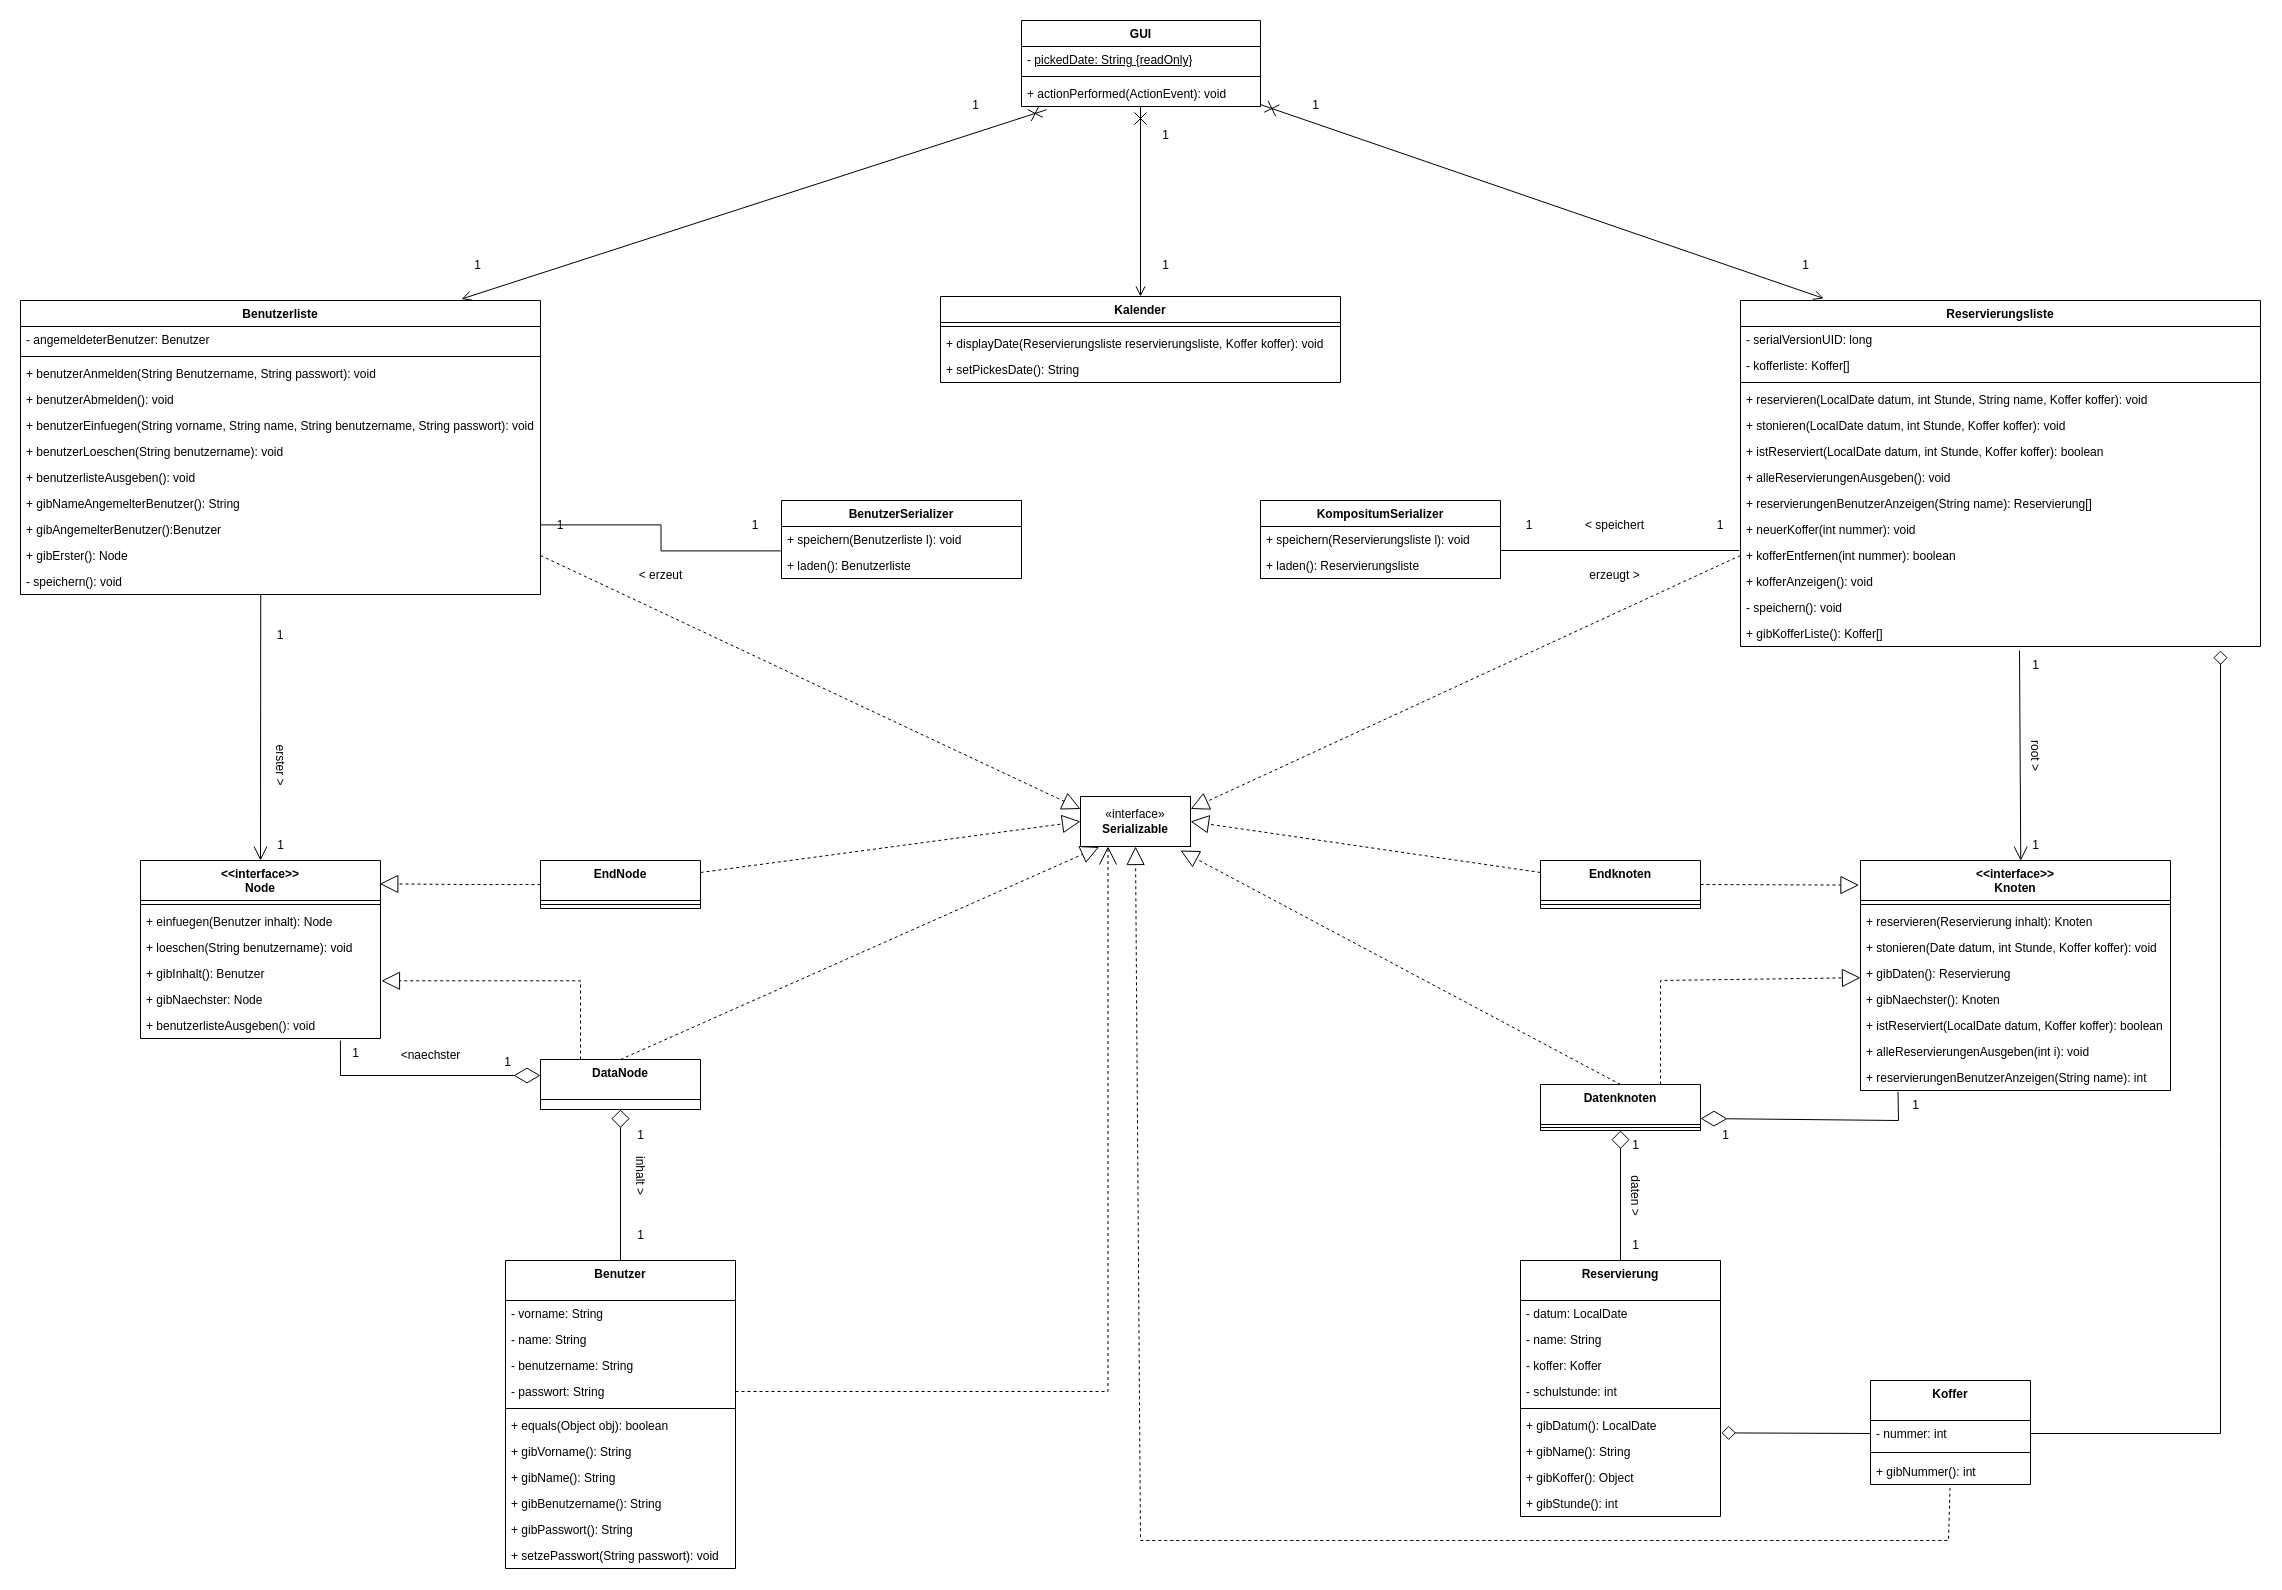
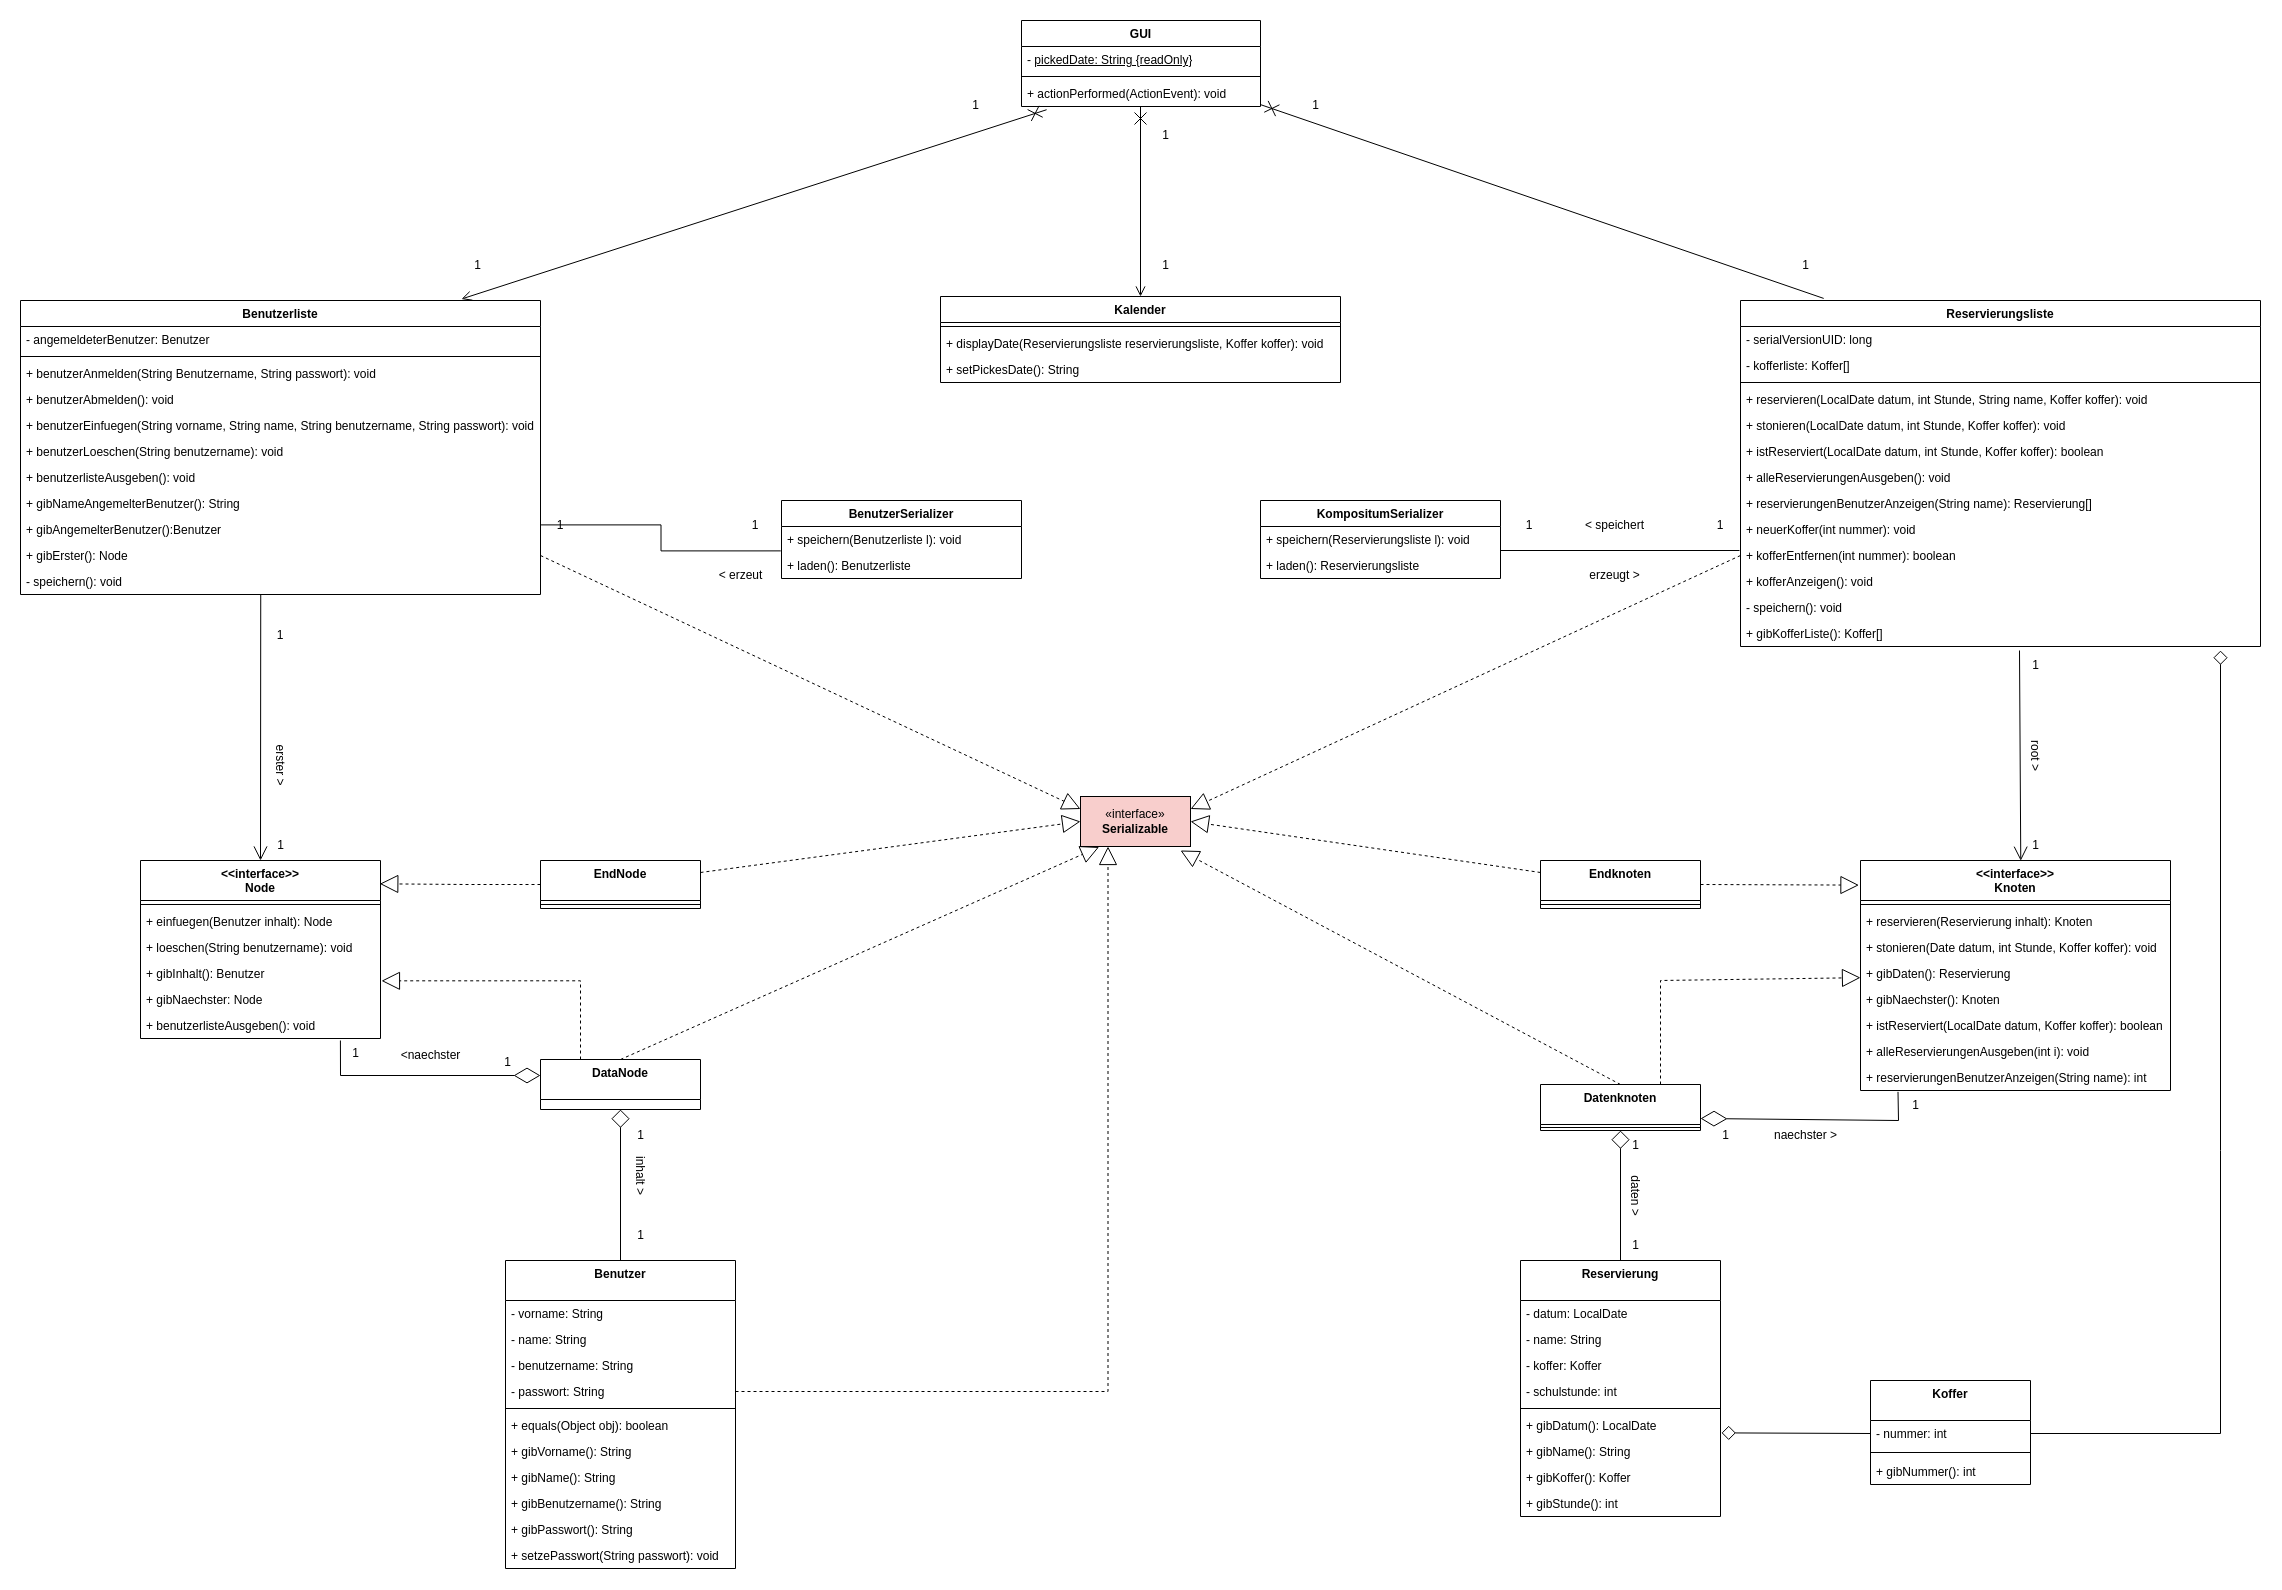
(1819, 297) -> (1820, 297)
(661, 576) -> (741, 576)
(1136, 822) -> (1136, 822)
(1108, 858) -> (1108, 866)
none -> (1806, 1136)
(1590, 1478) -> (1590, 1478)
(1234, 1541) -> none
